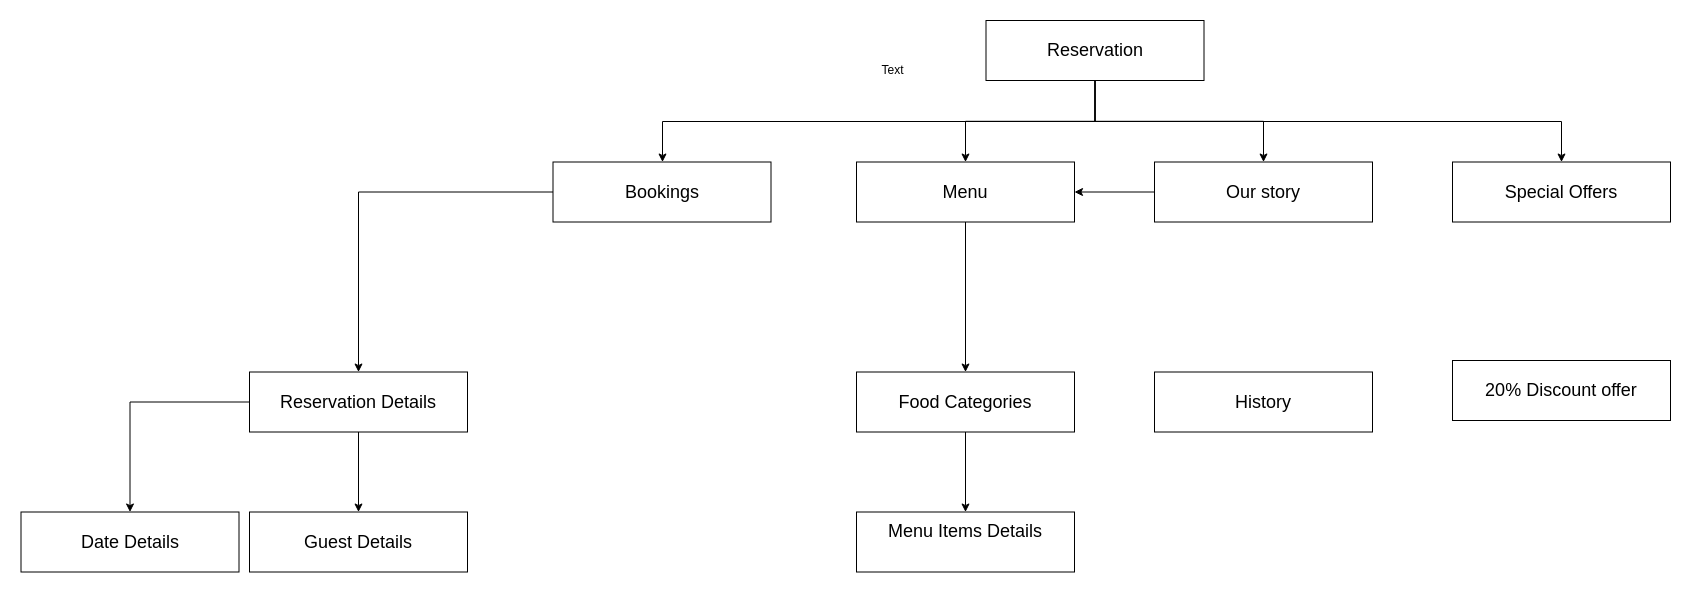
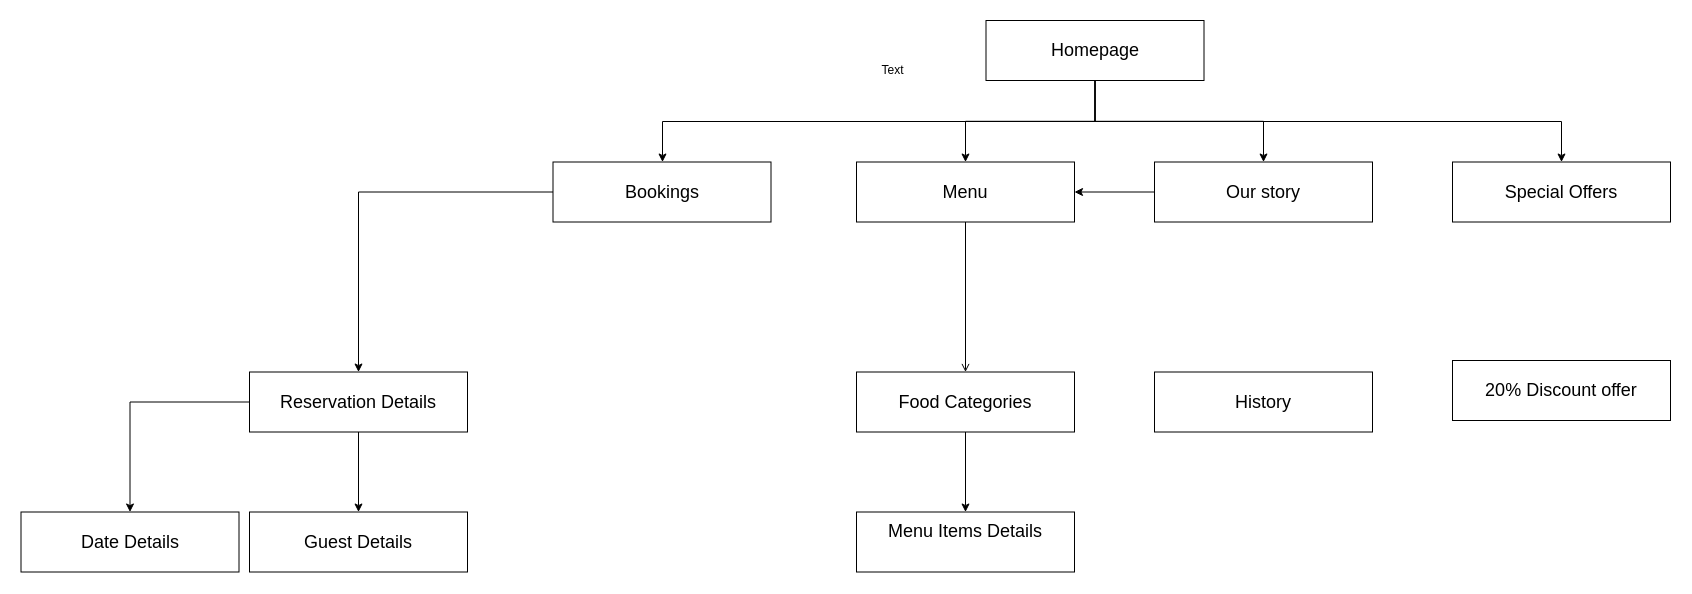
(1096, 51) -> (1096, 51)
(966, 364) -> (966, 365)
